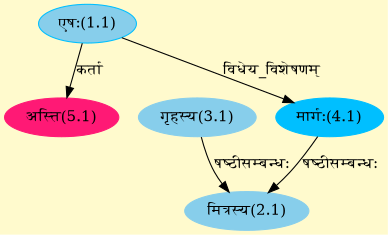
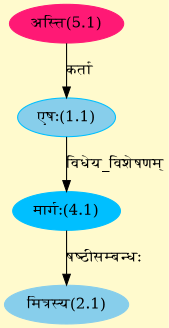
(76, 65) -> (67, 65)
(197, 117) -> none
